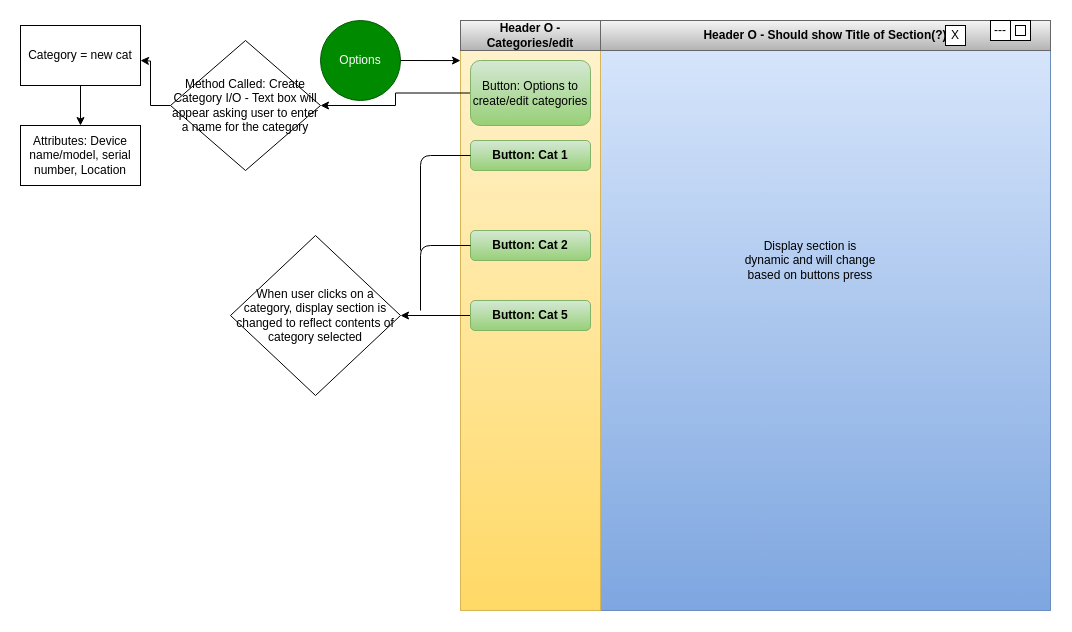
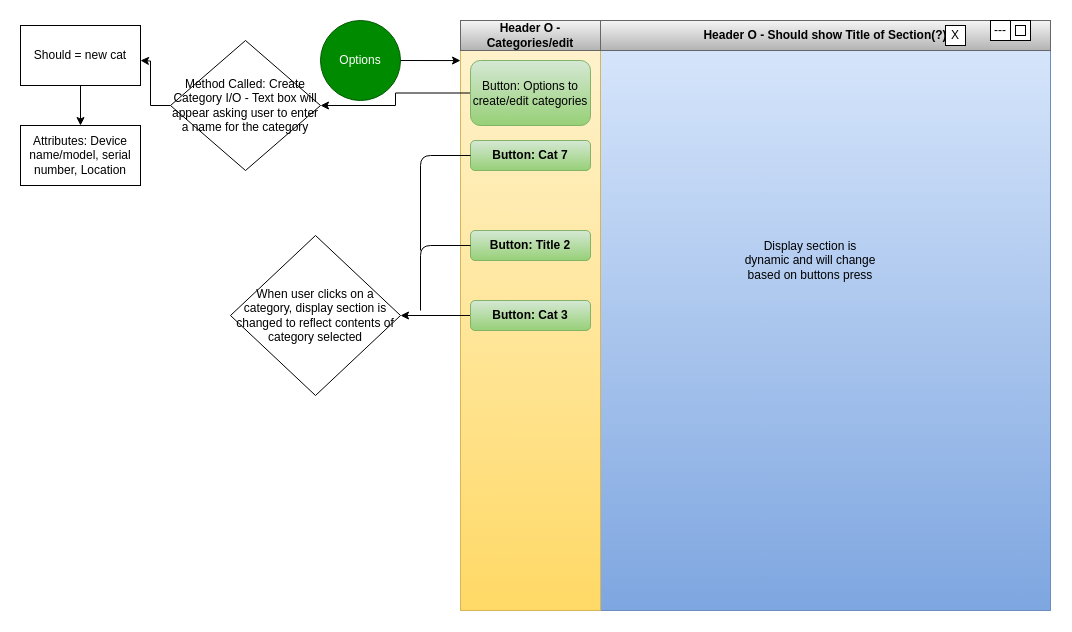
(81, 56) -> (81, 56)
(531, 156) -> (531, 156)
(531, 246) -> (531, 246)
(531, 316) -> (531, 316)
